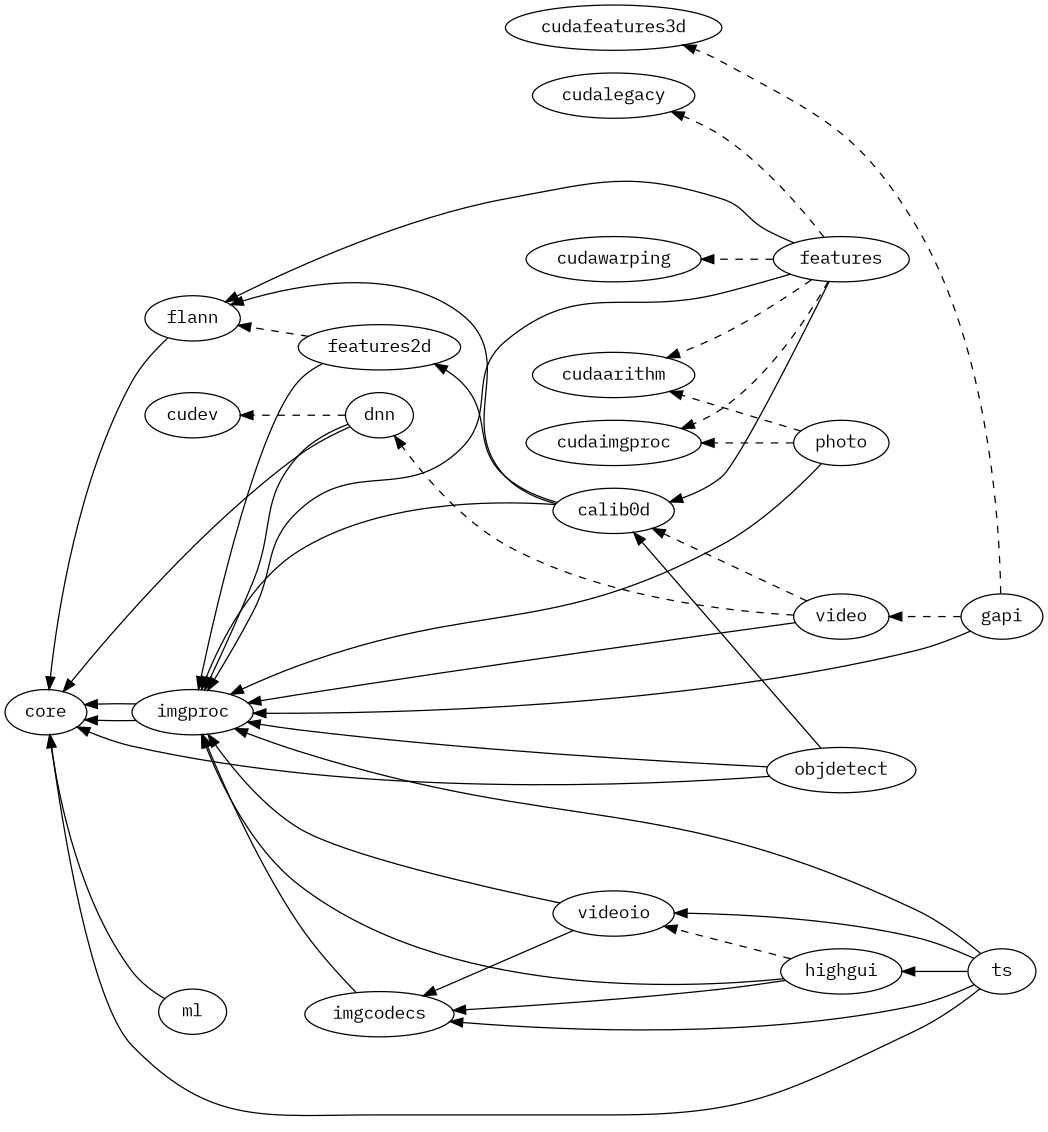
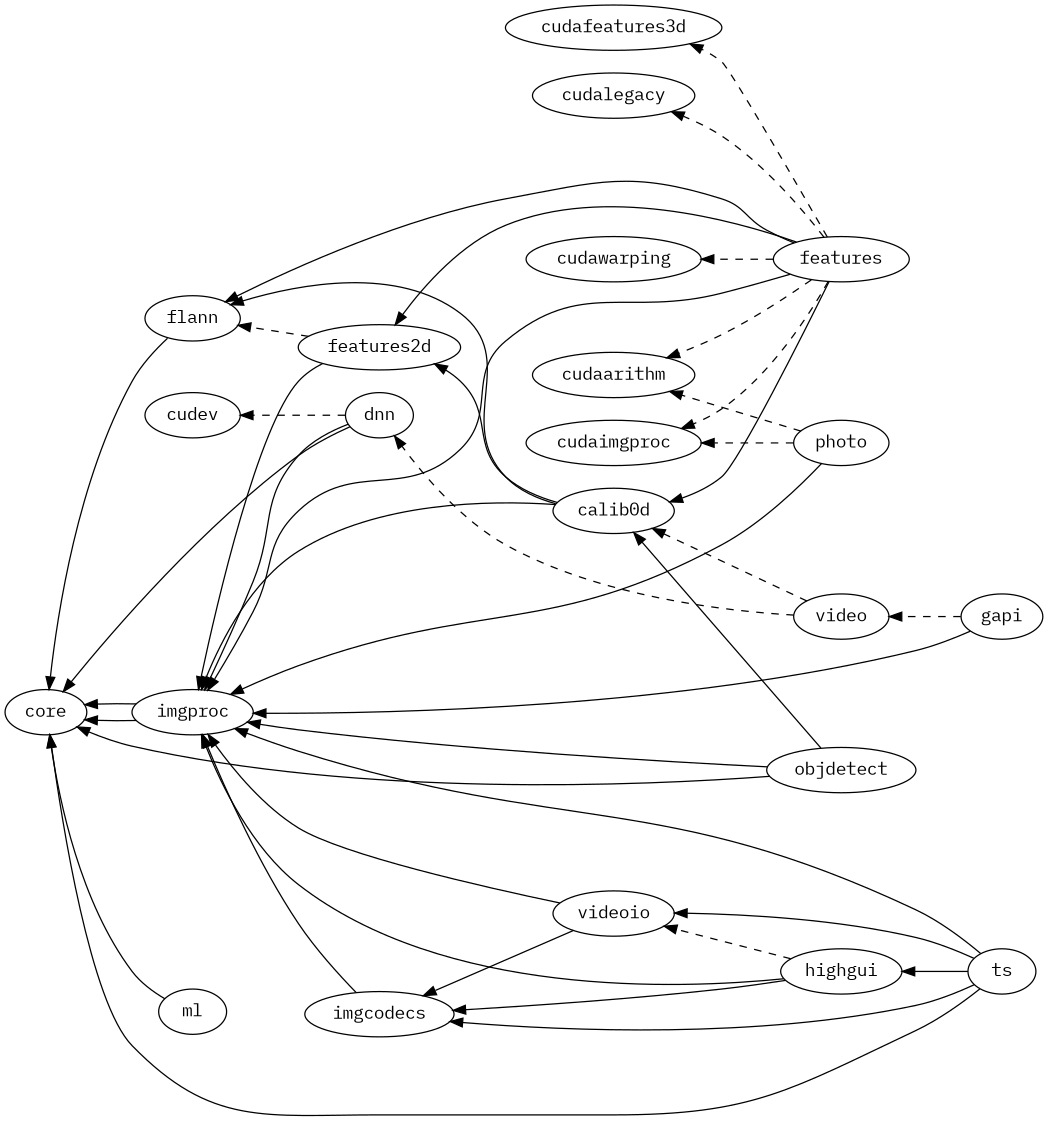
none -> (583, 208)
(937, 267) -> (770, 139)
(528, 660) -> none
